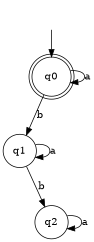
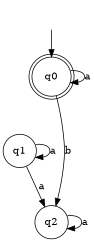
(37, 112) -> (64, 147)
(42, 187) -> (42, 187)
